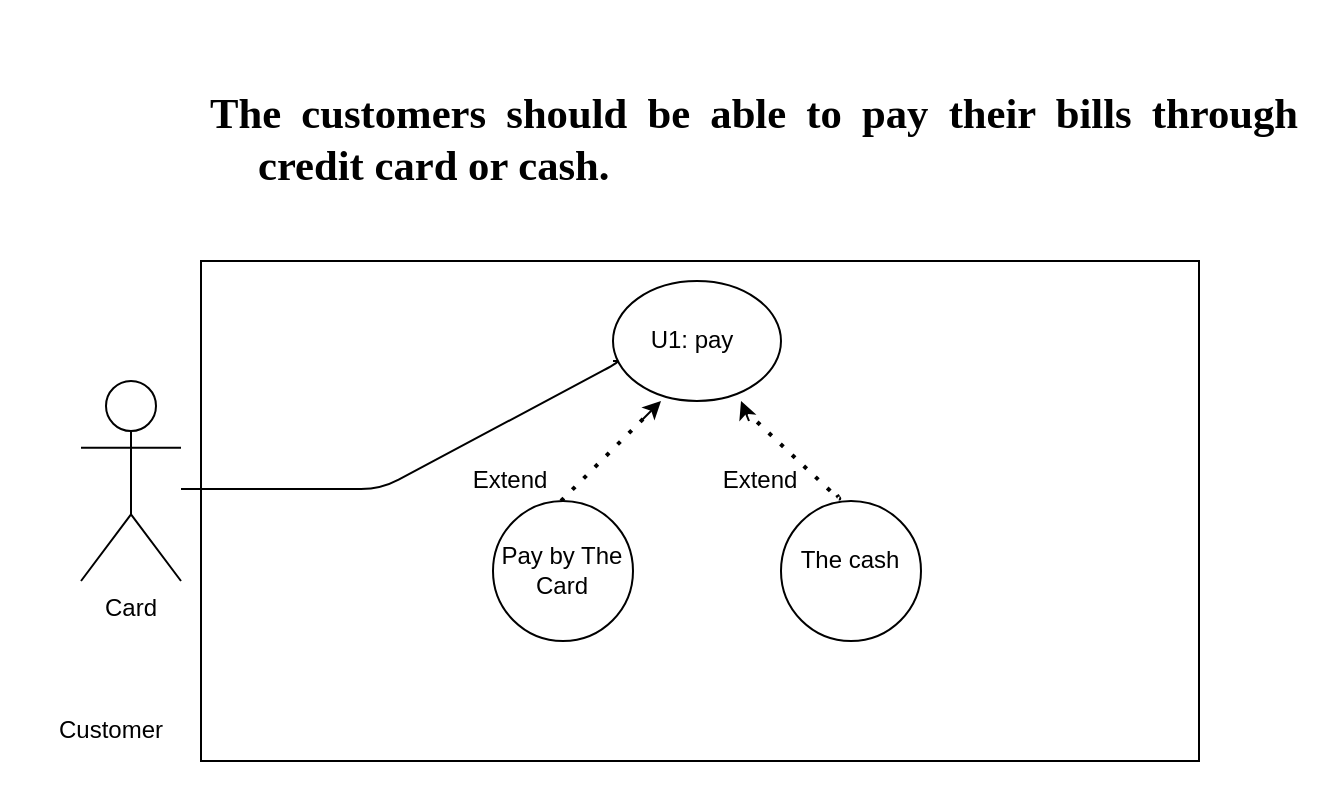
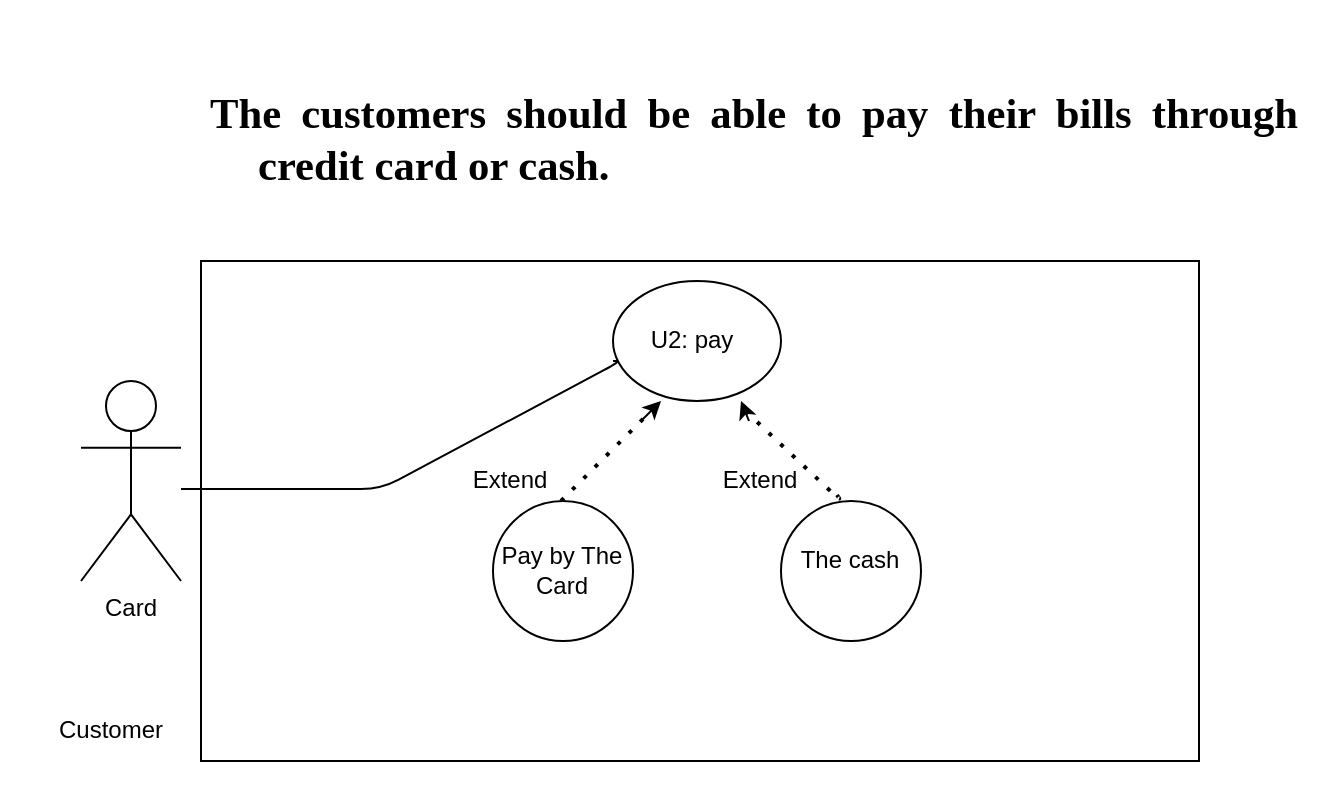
(693, 341) -> (693, 341)
